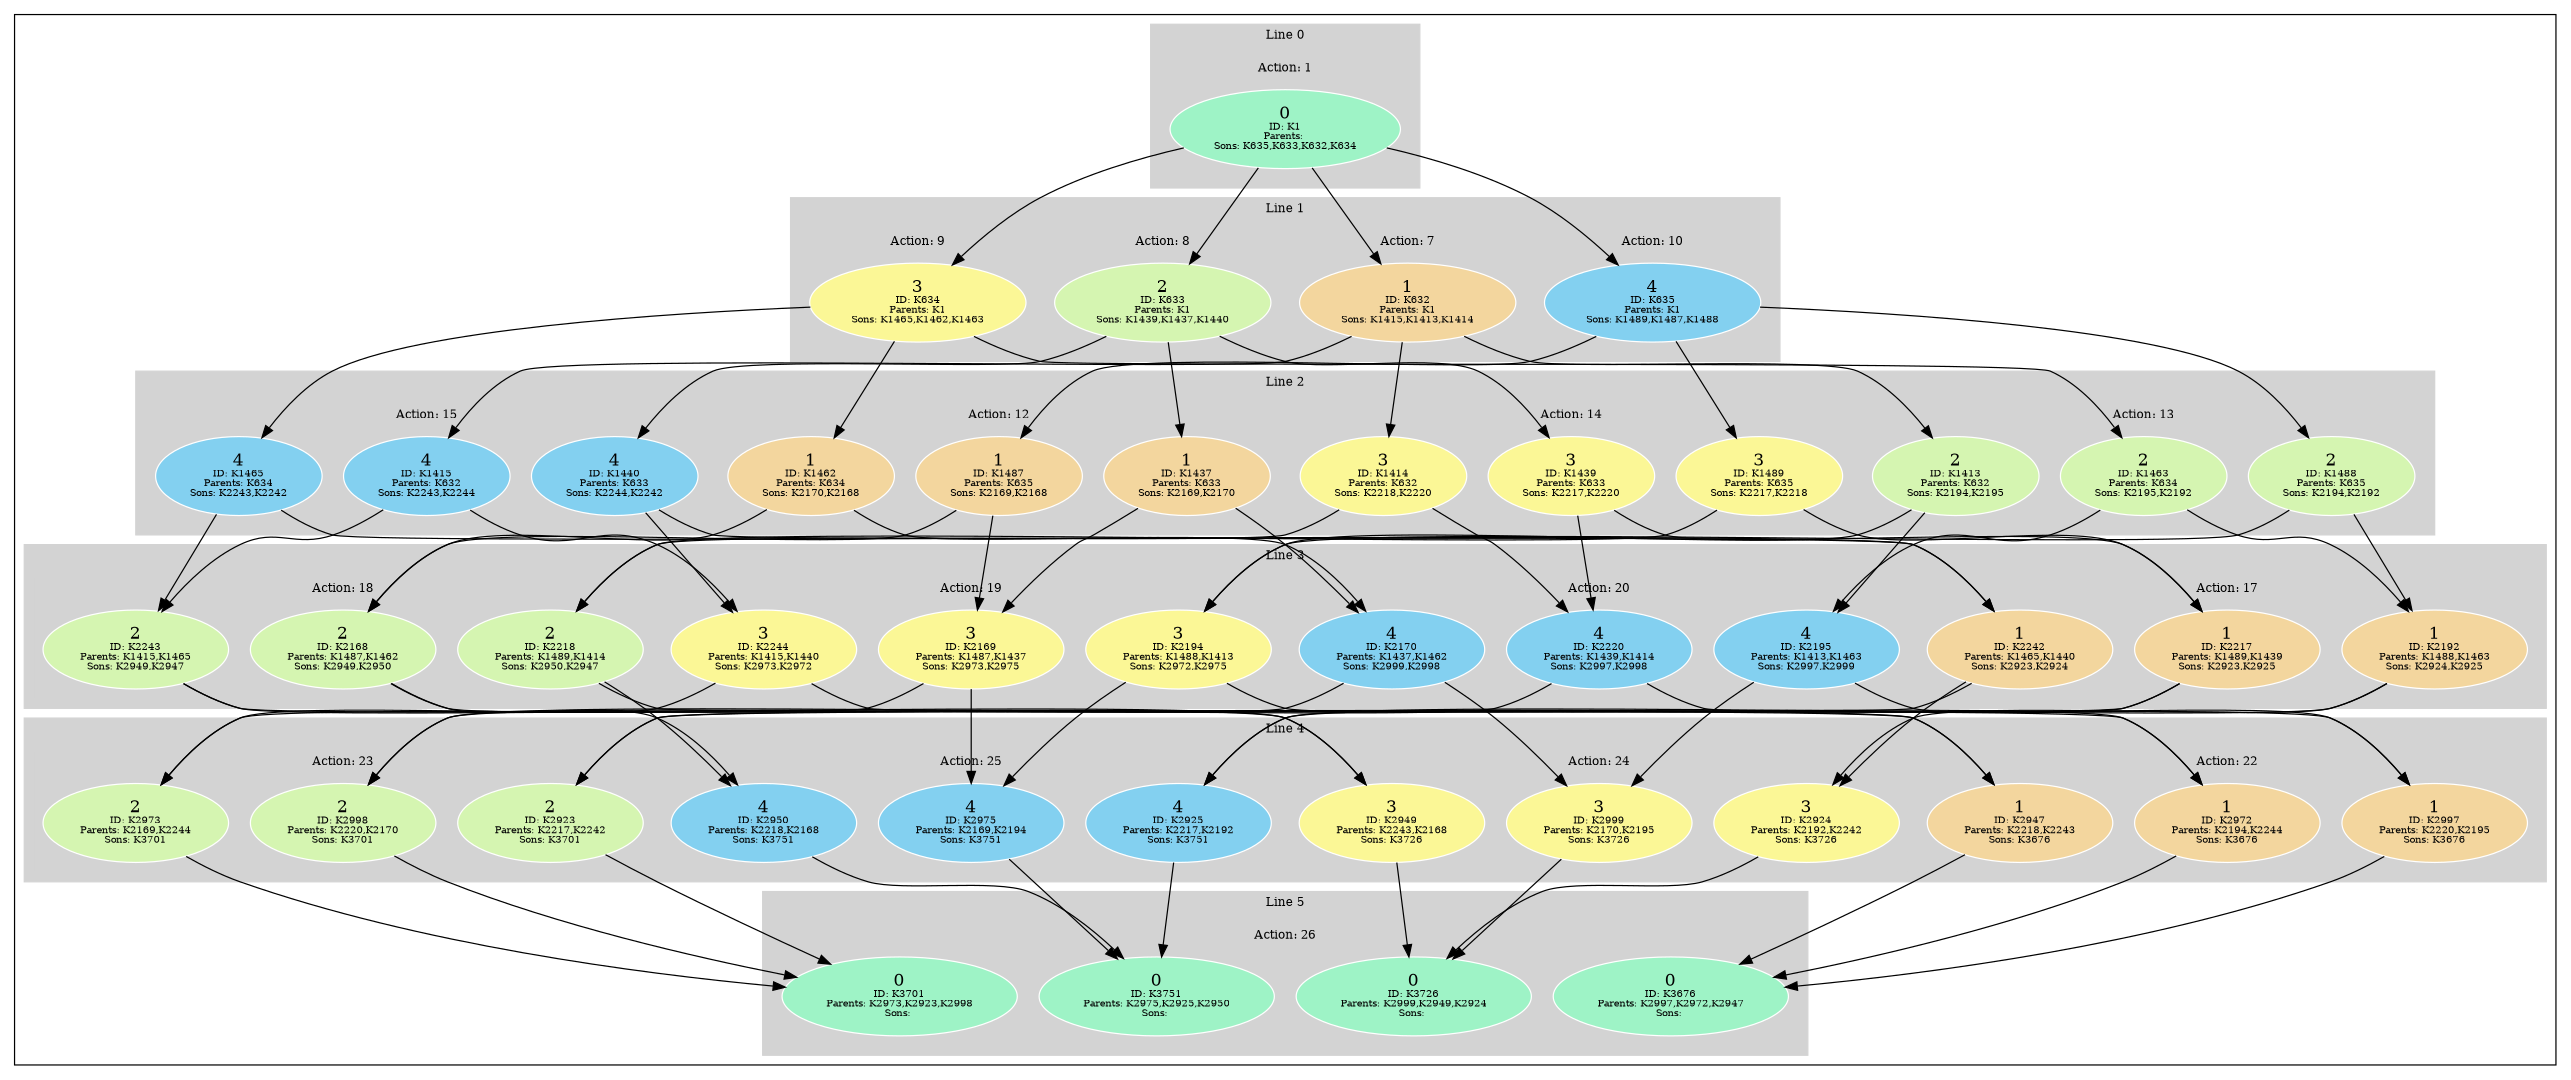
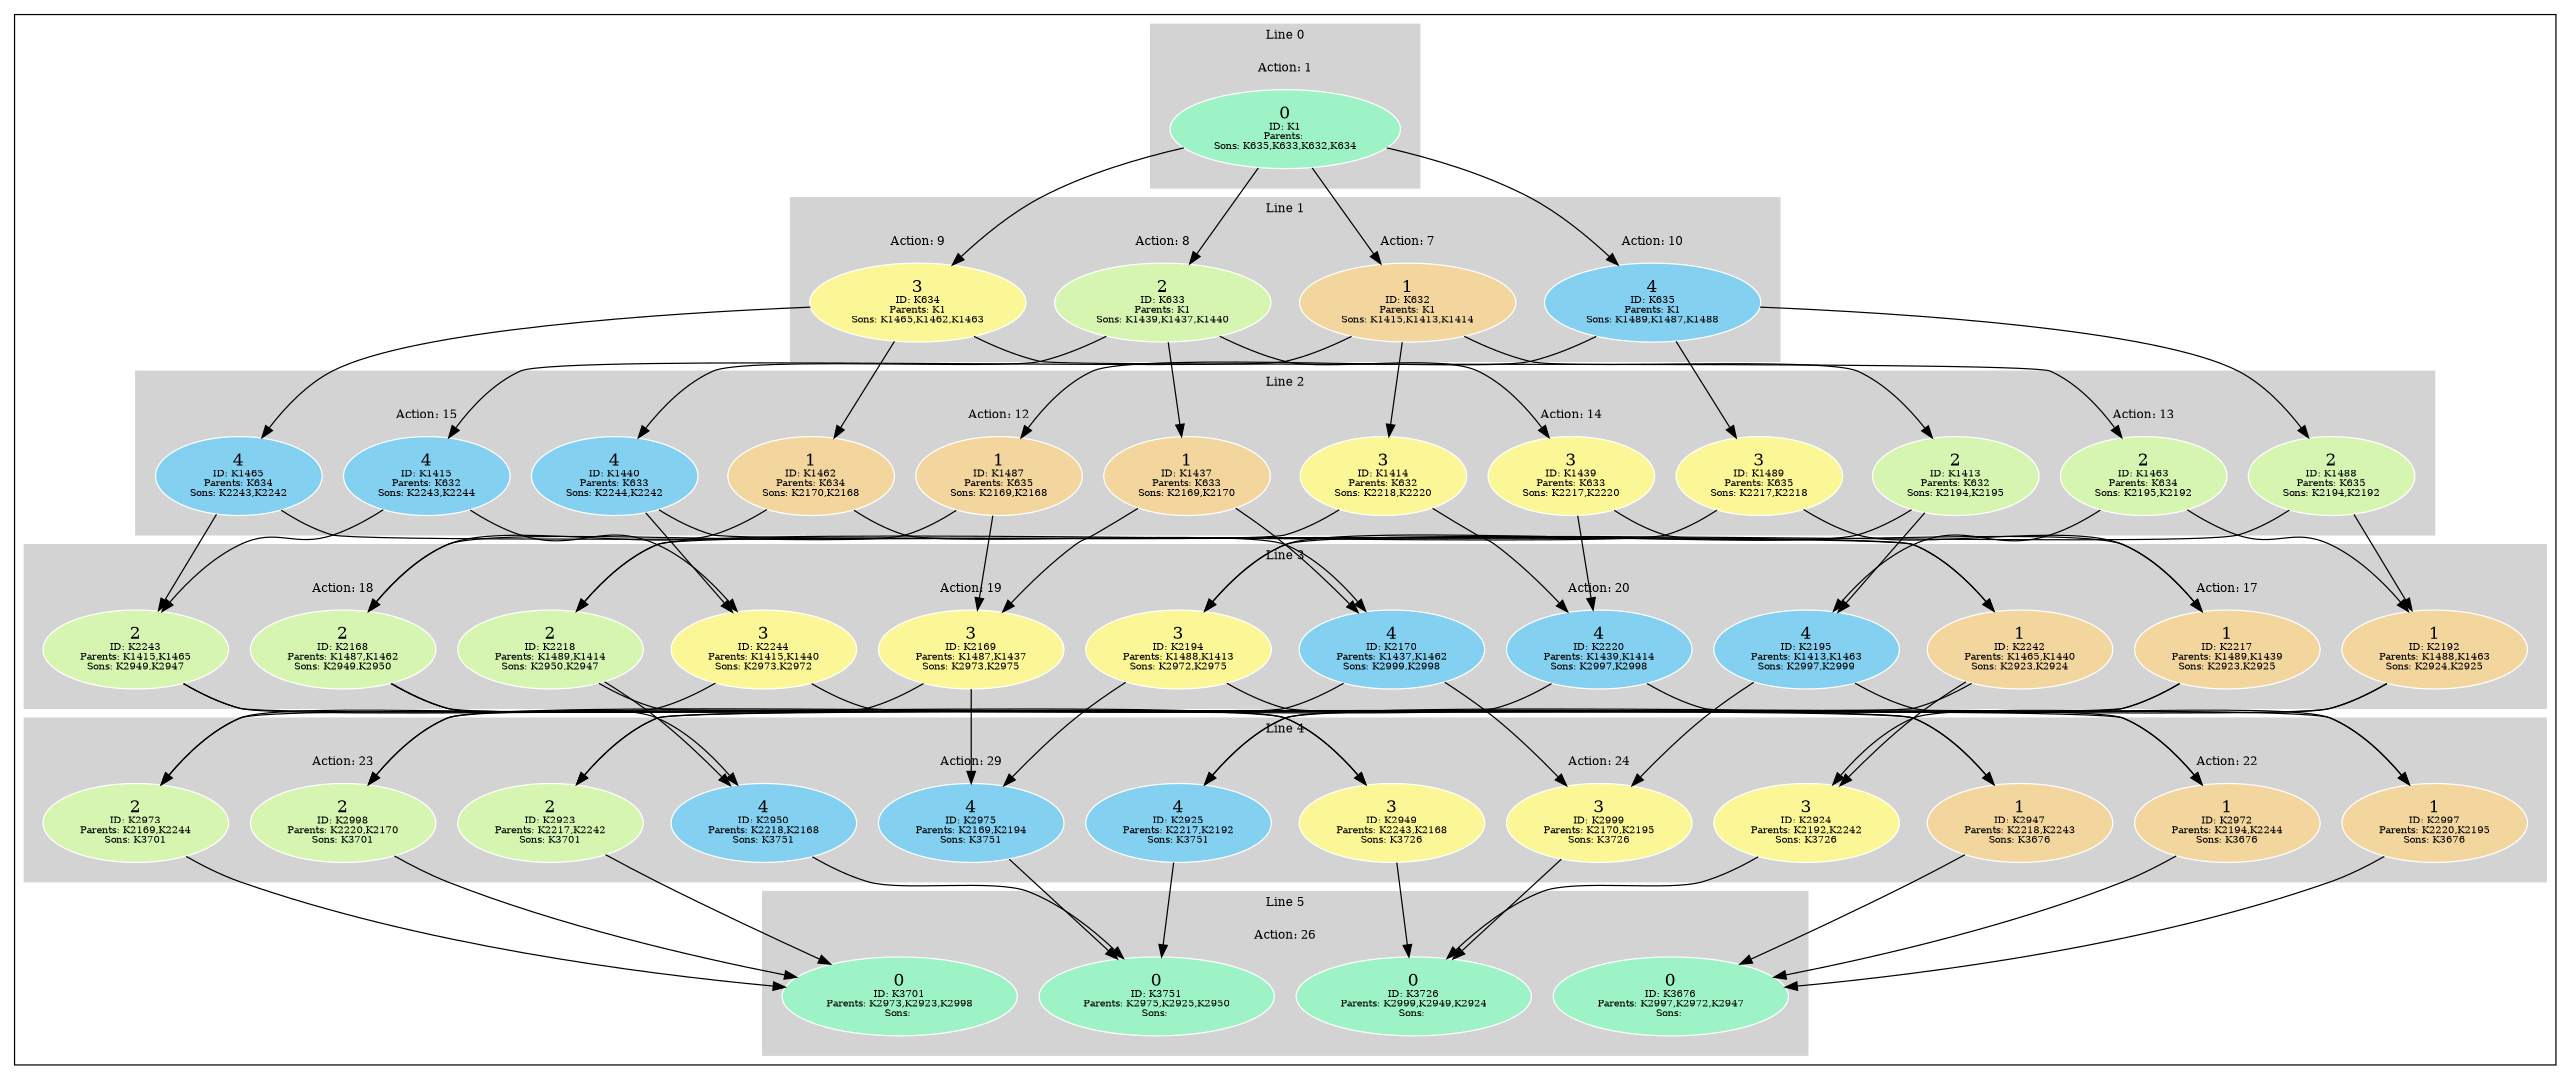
(971, 762) -> (971, 762)
